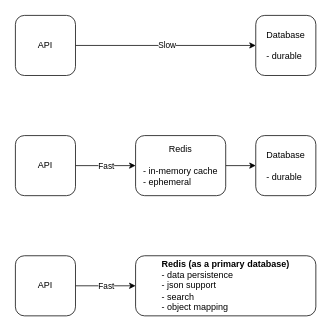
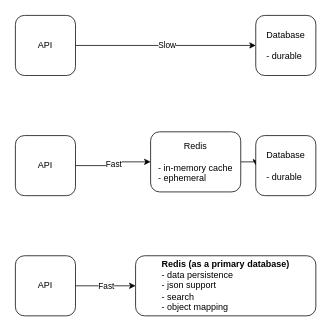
(180, 165) -> (195, 162)
